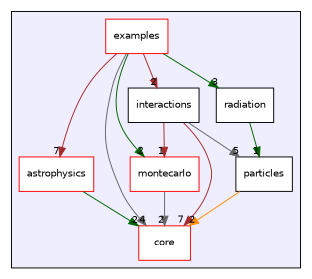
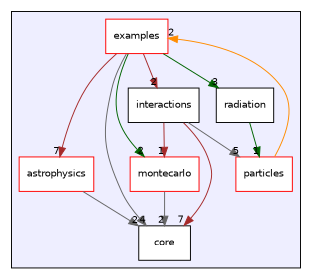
(264, 174) -> (264, 174)
(107, 206) -> (107, 206)
(219, 206) -> (266, 72)
(165, 243) -> (165, 243)
